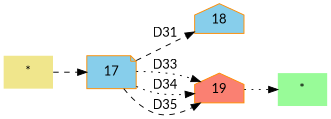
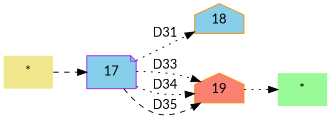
(161, 48) -> (161, 48)
(111, 72) -> (111, 72)
